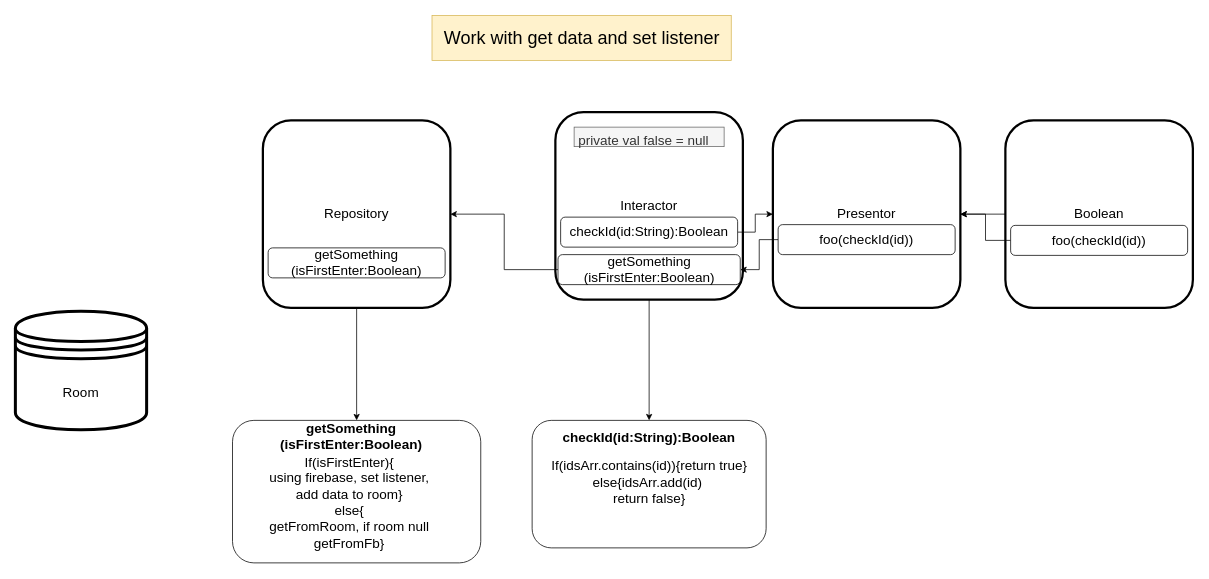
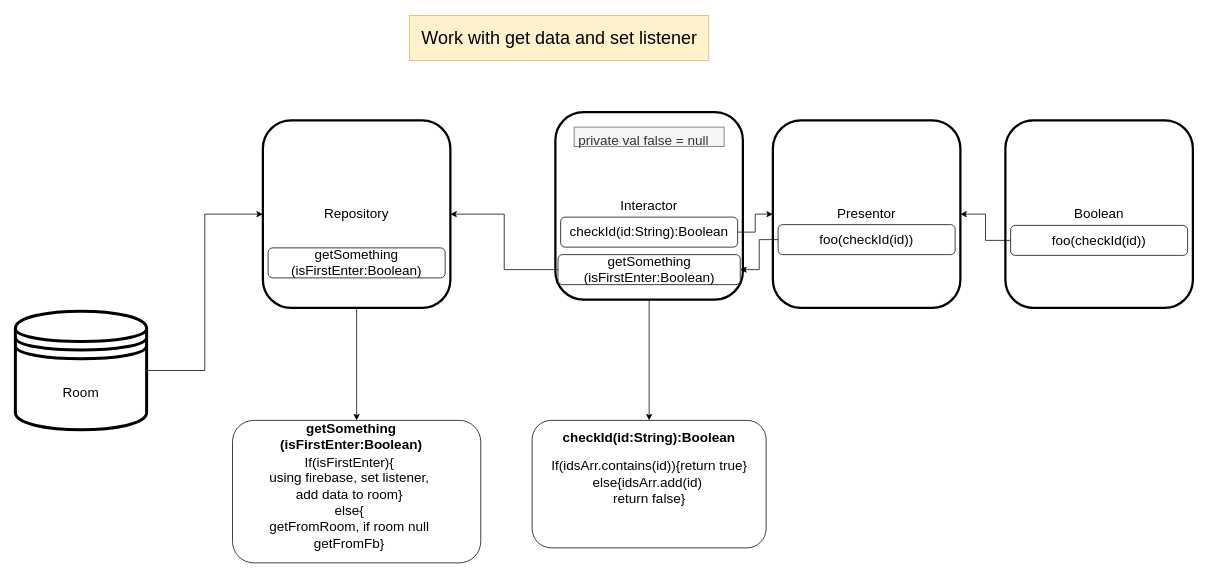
(582, 38) -> (559, 38)
(996, 214) -> none
none -> (205, 320)
